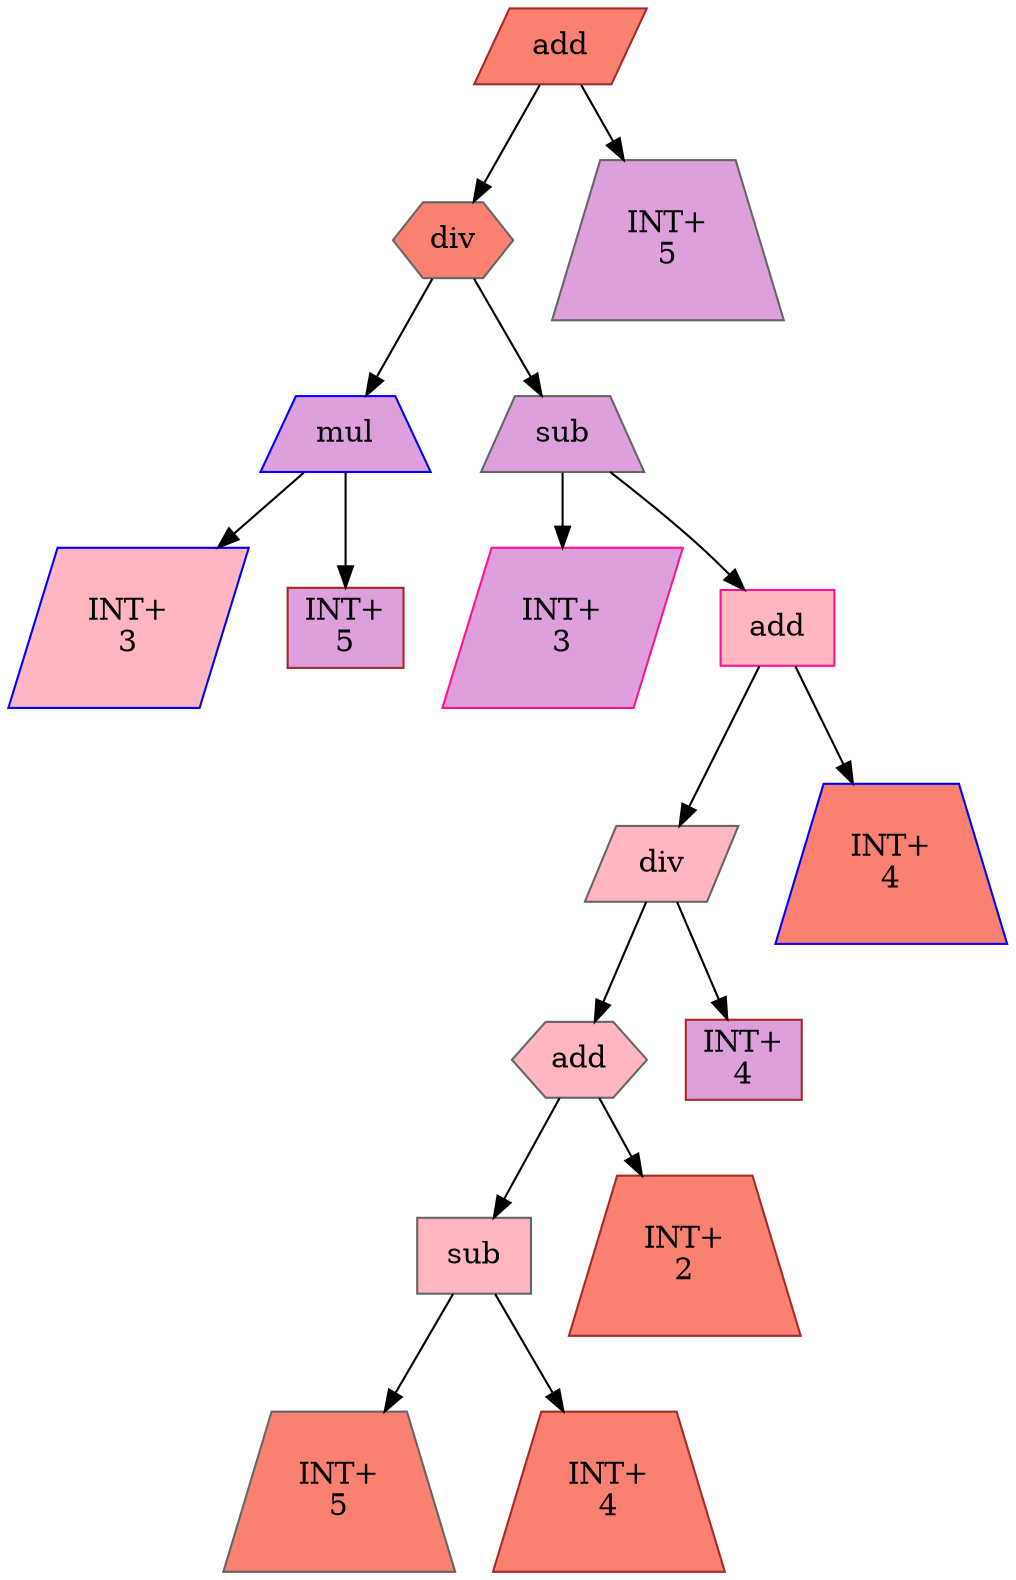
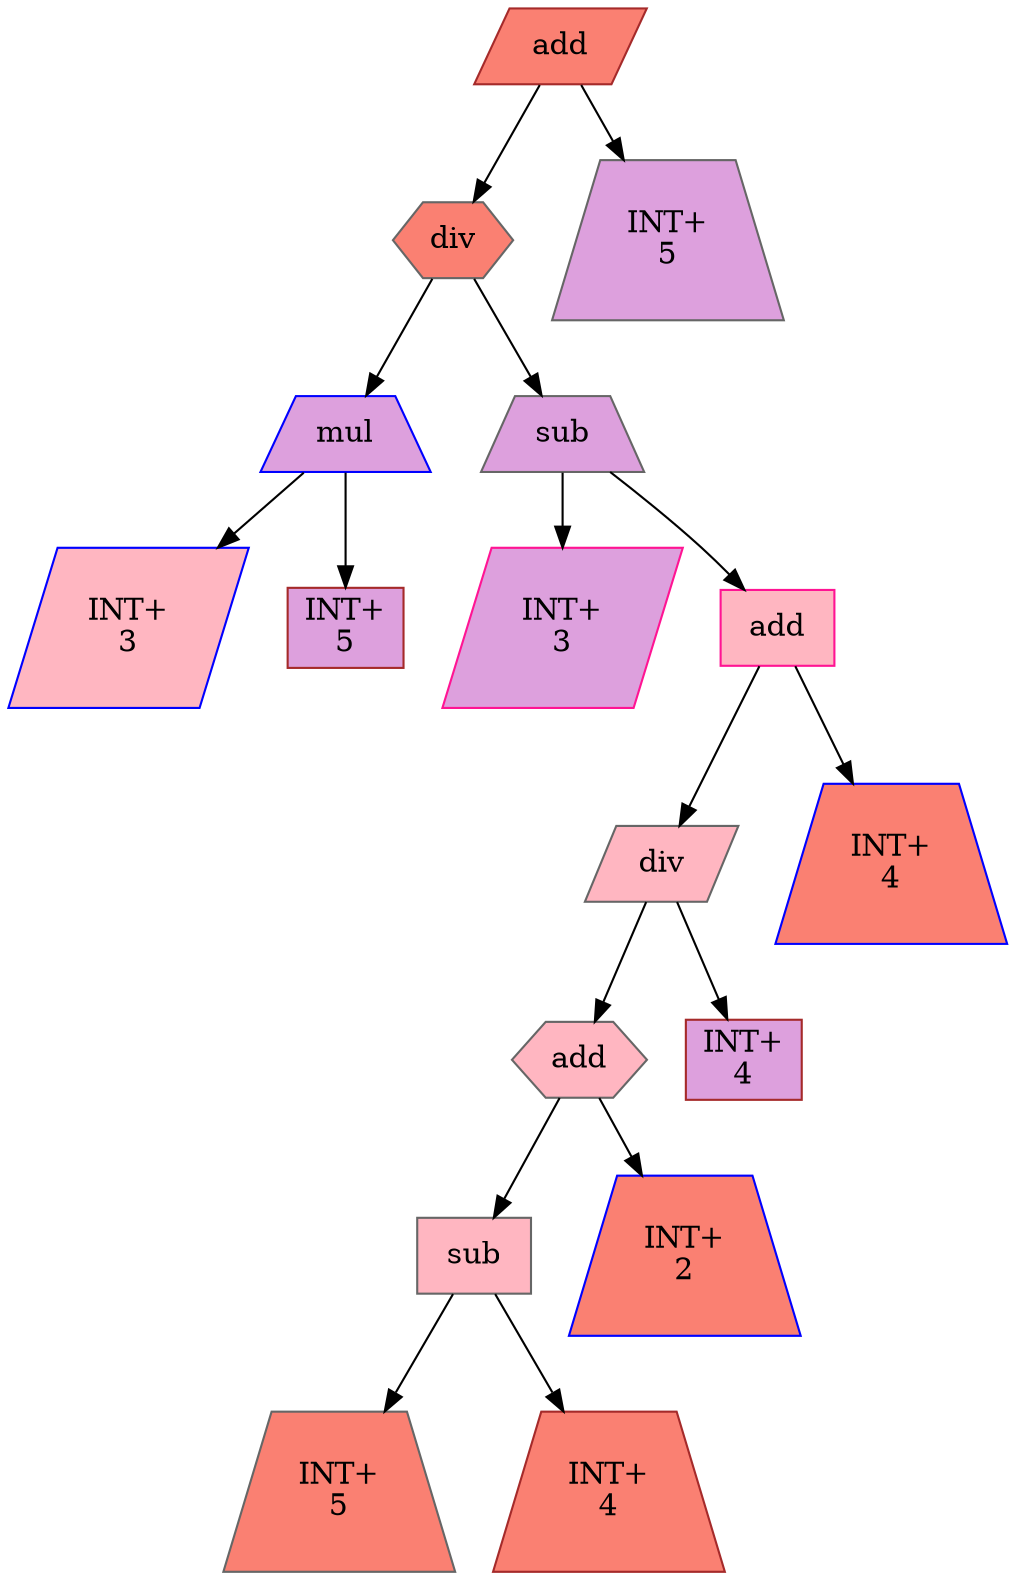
(685, 1256) -> (685, 1256)
